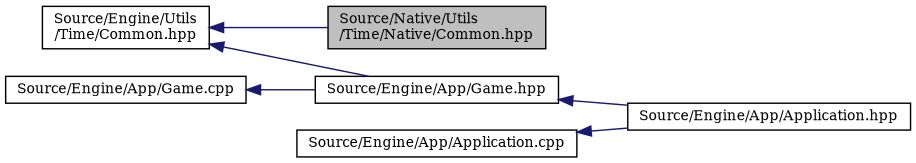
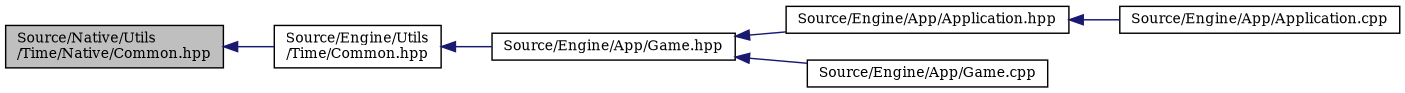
(276, 28) -> (256, 47)
(288, 90) -> (778, 61)
(609, 130) -> (1101, 20)
